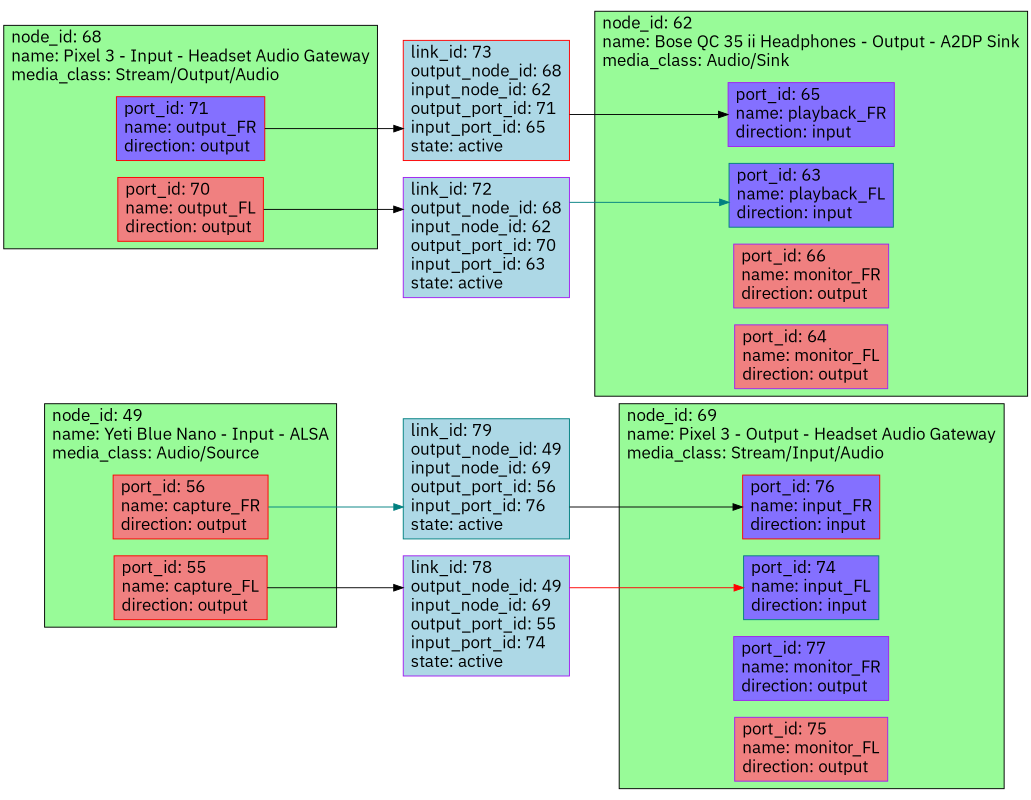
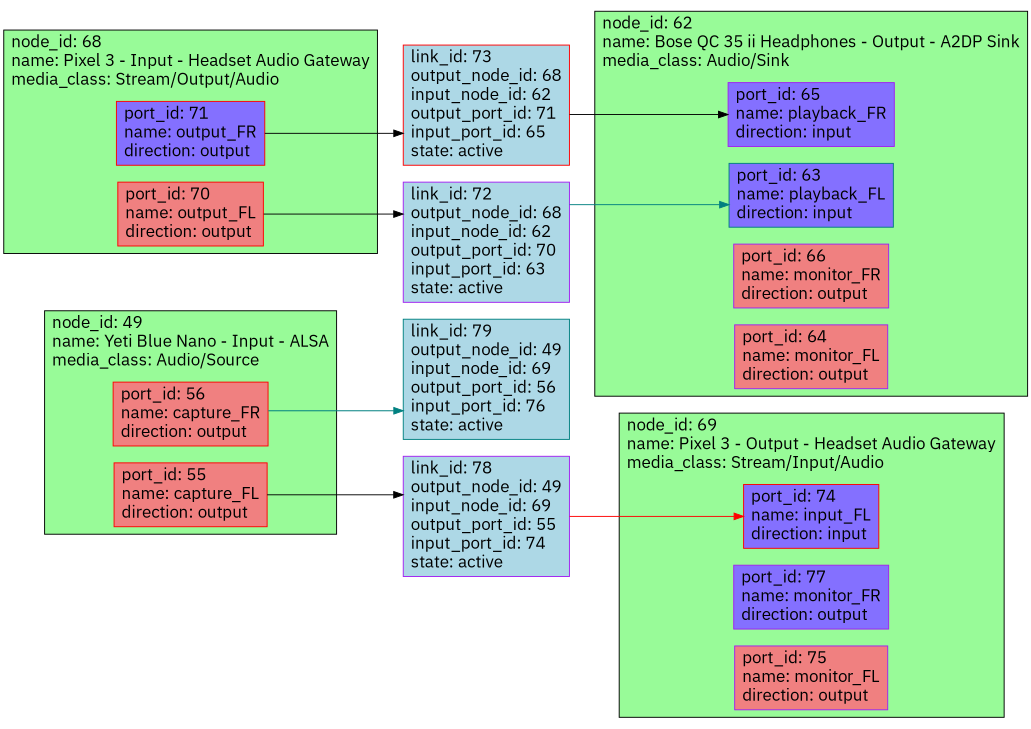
(811, 507) -> none
(811, 588) -> (811, 516)
